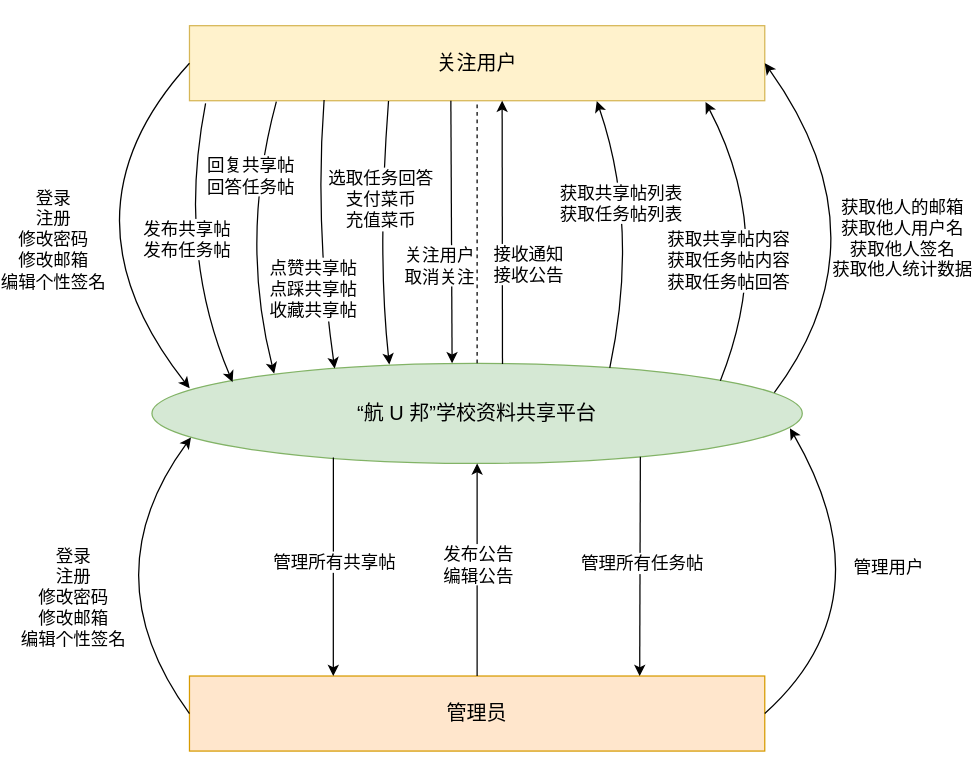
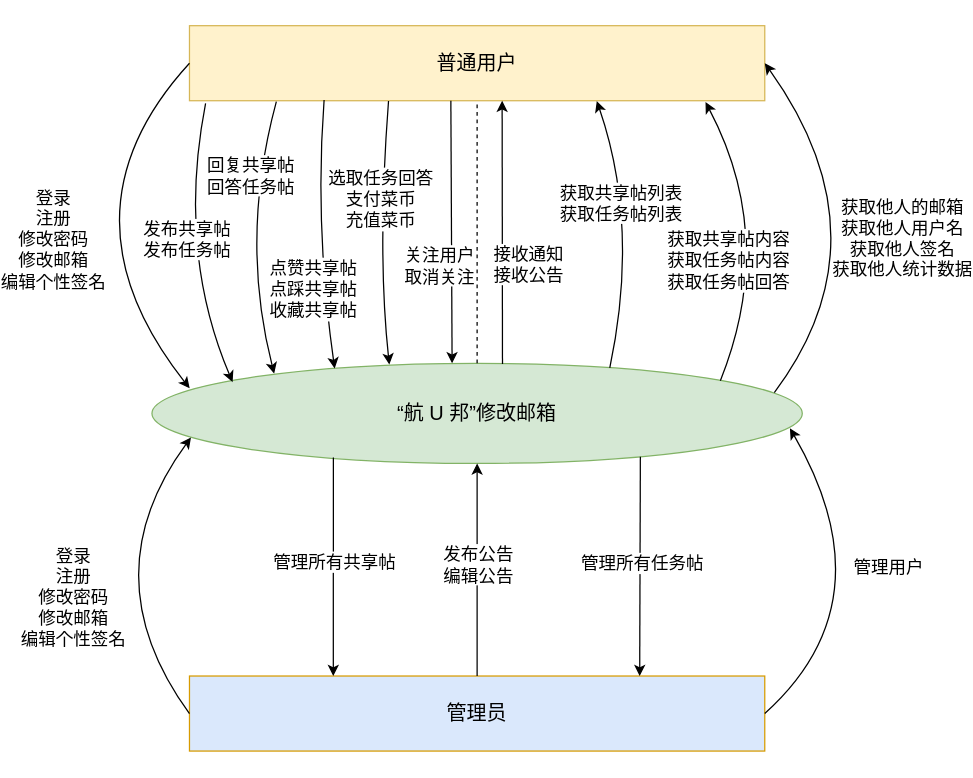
(477, 63) -> (477, 63)
(477, 413) -> (477, 413)
(477, 713) -> (477, 713)
